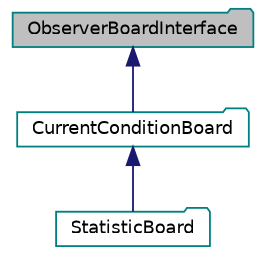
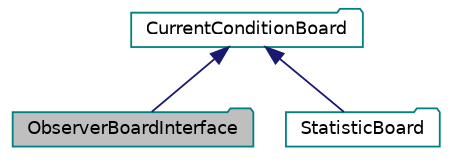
(133, 89) -> (183, 86)
